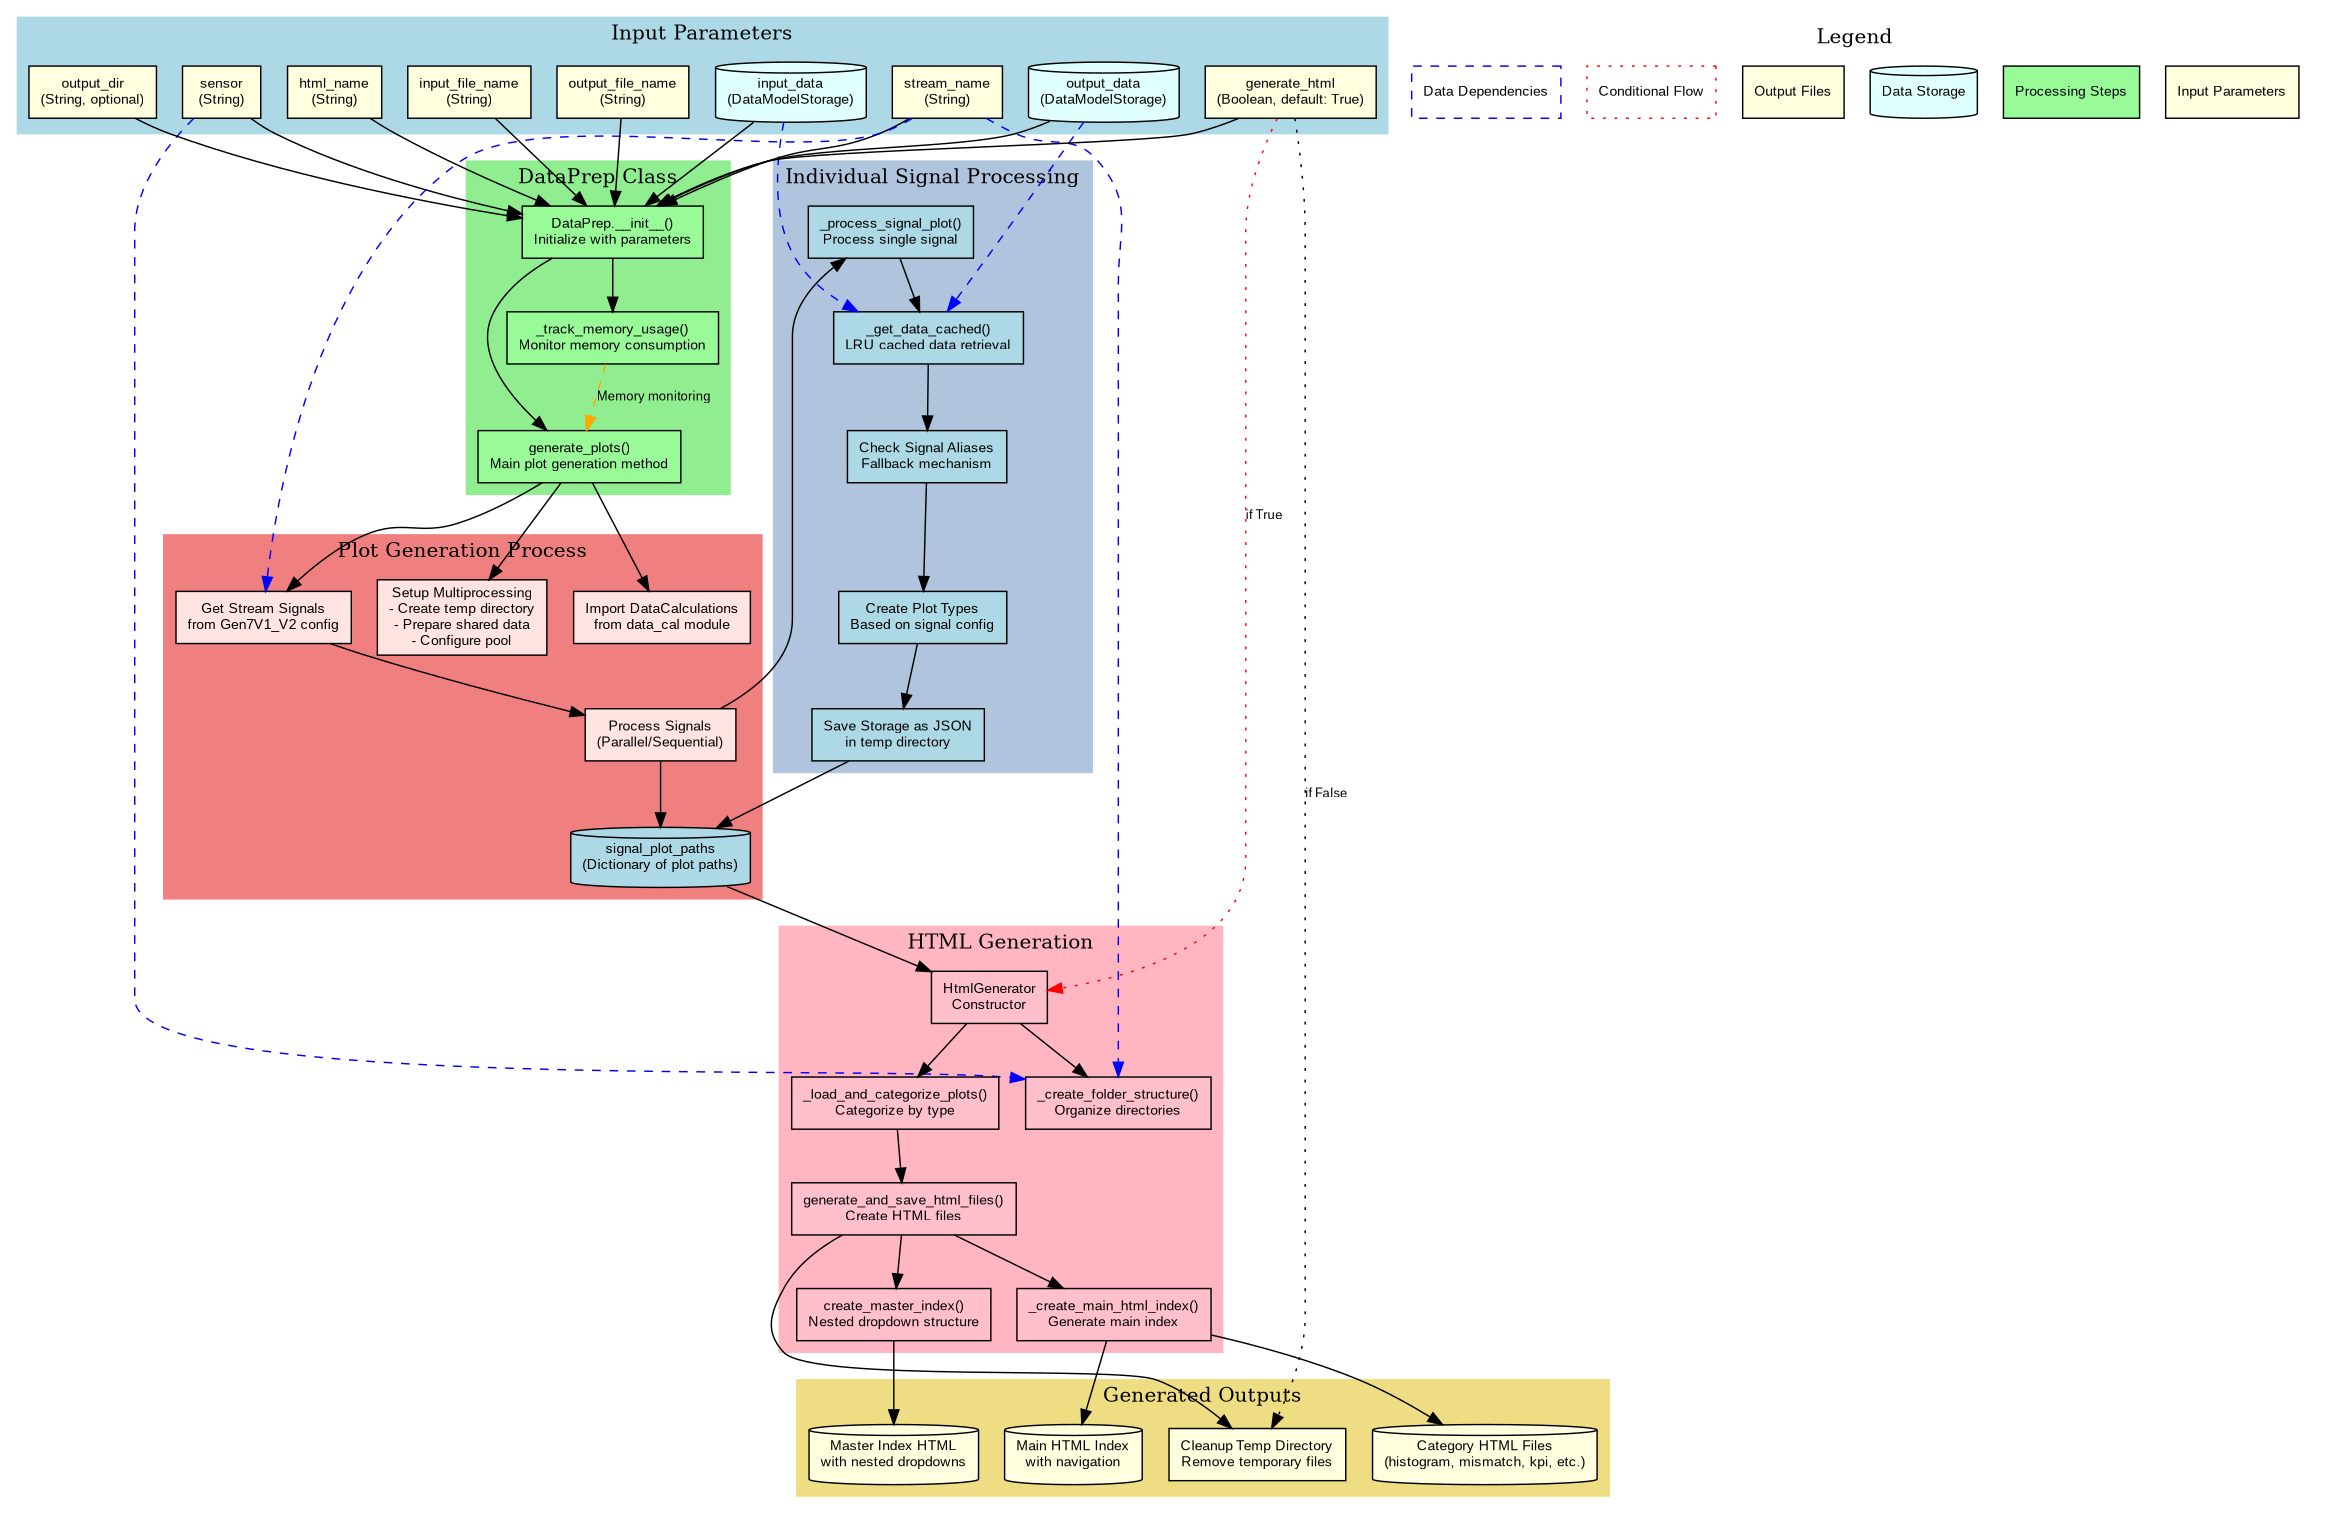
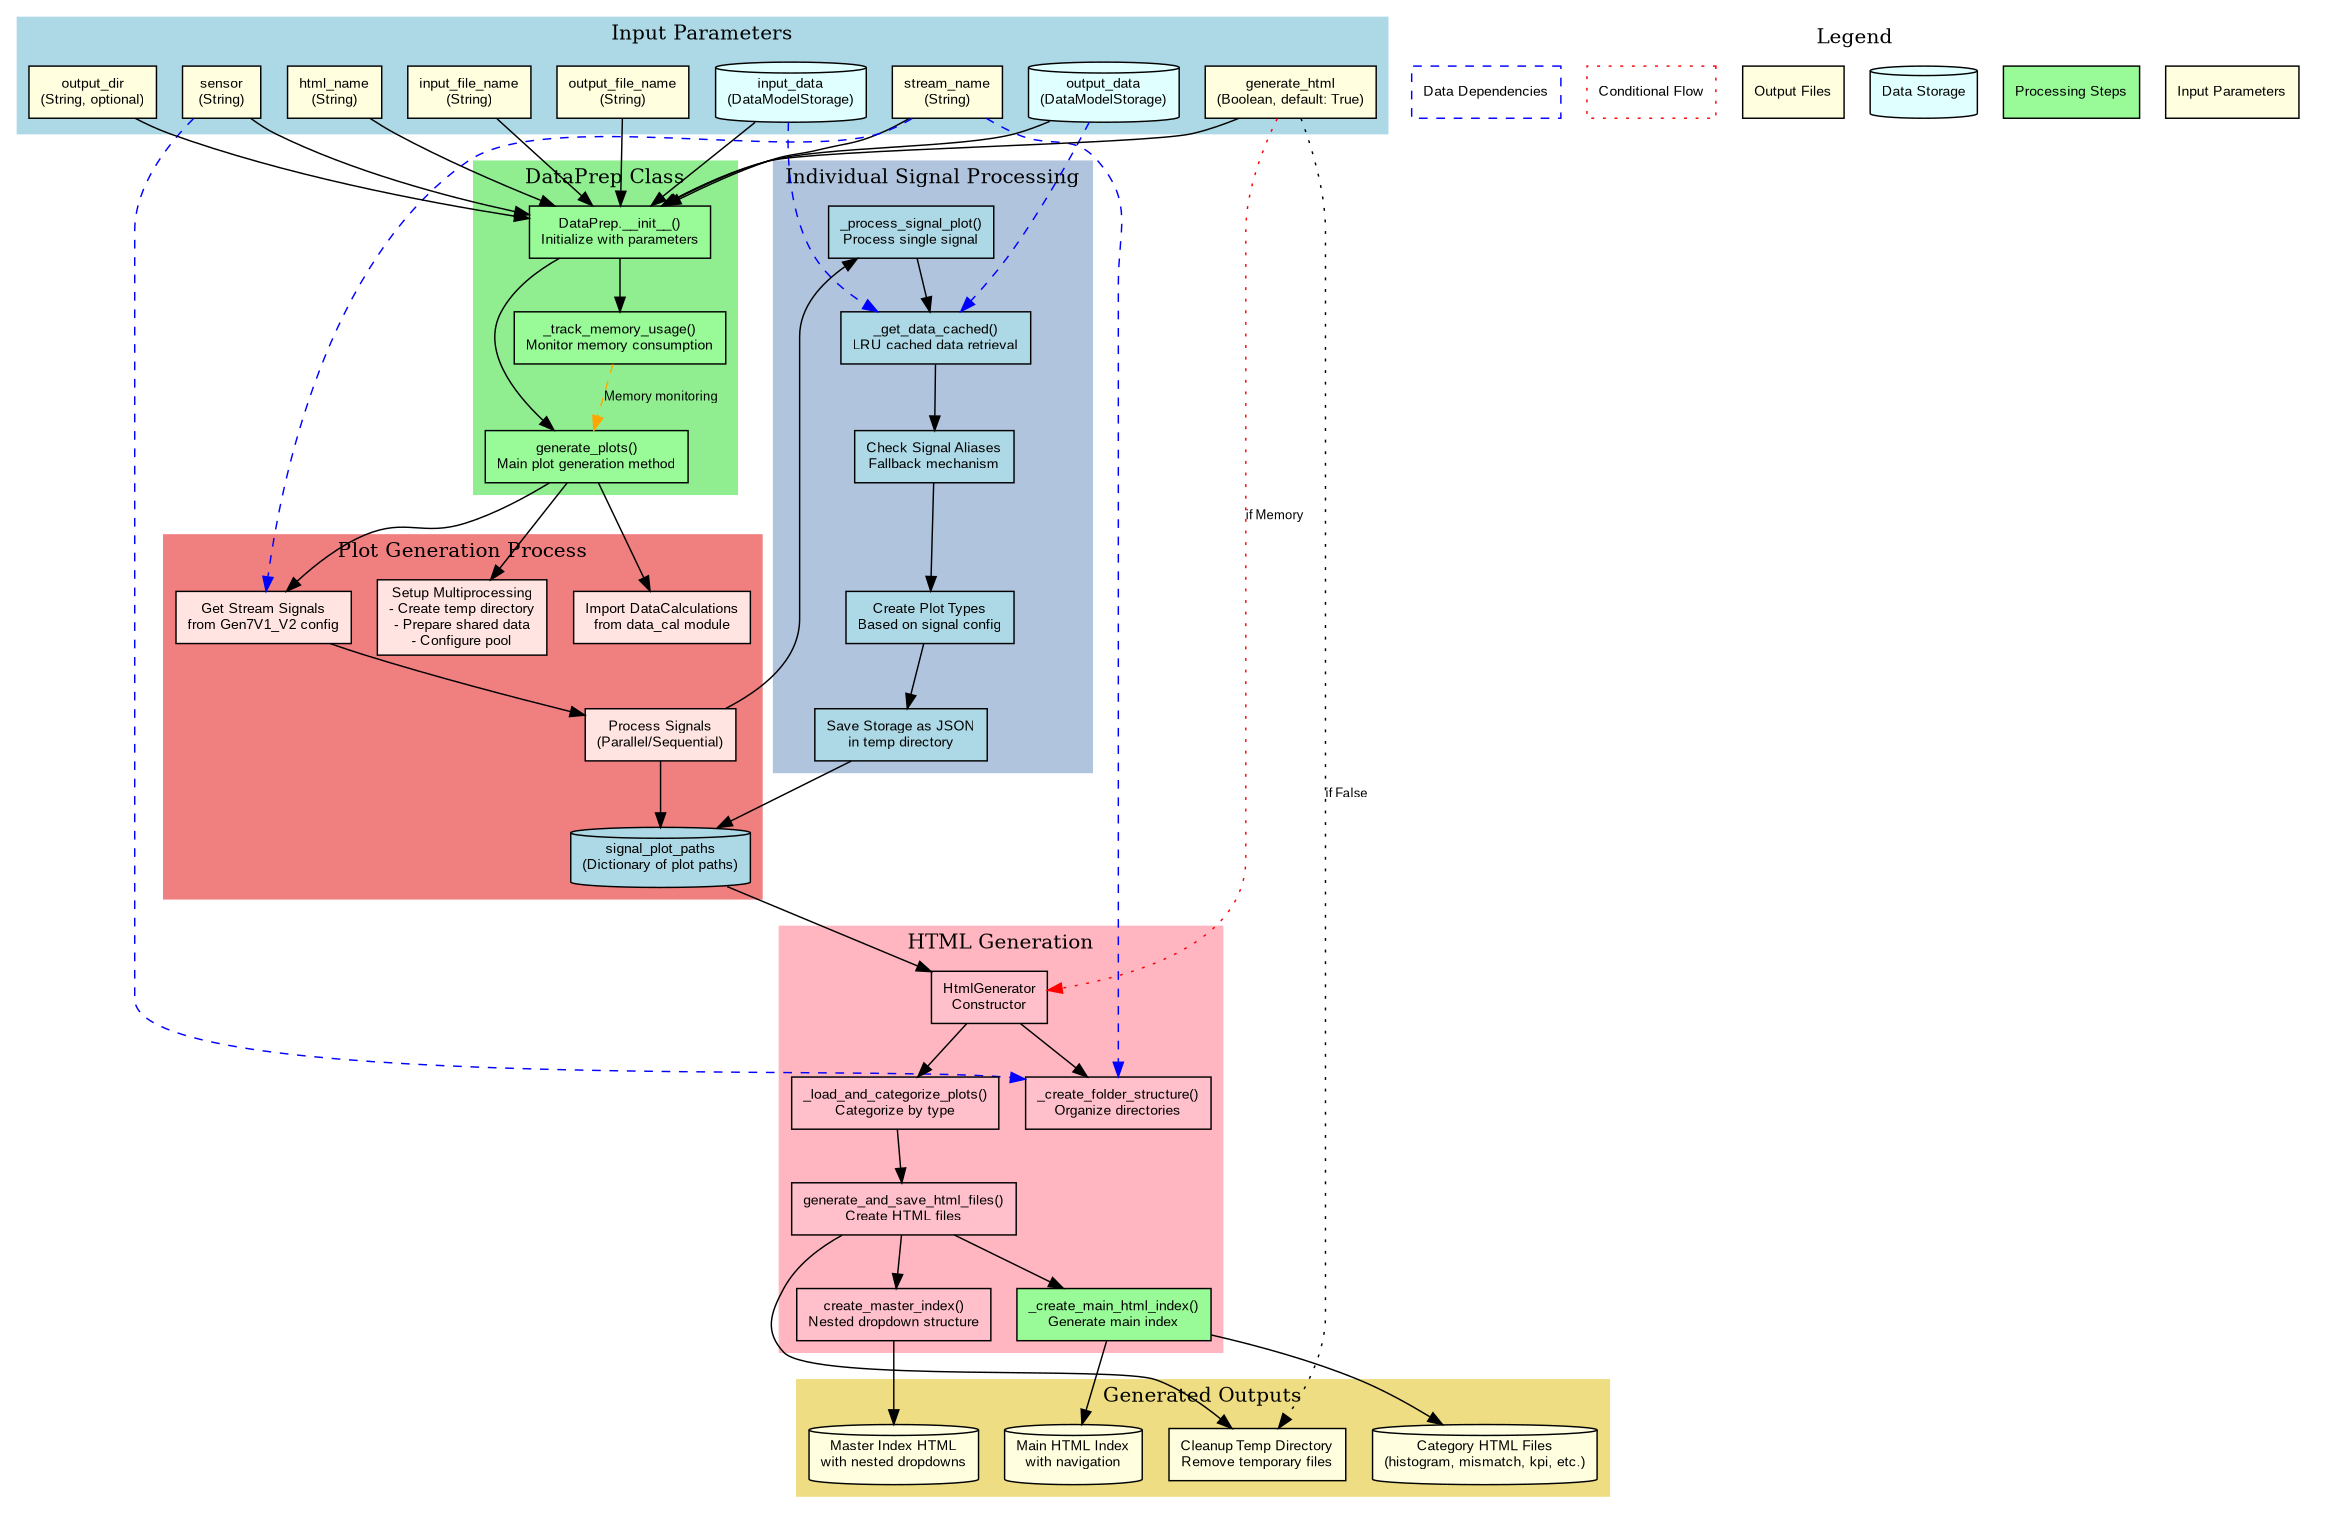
(1265, 516) -> (1275, 516)
(1114, 1315) -> (1114, 1315)
